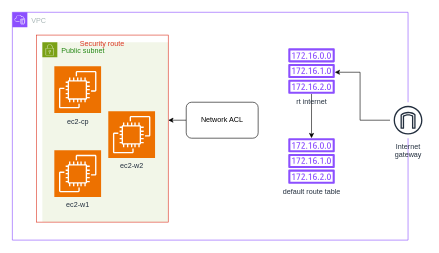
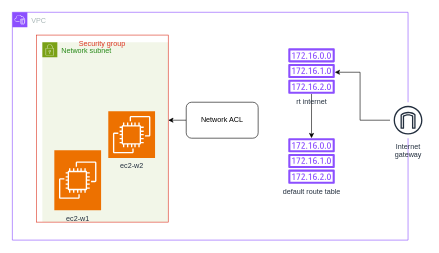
(102, 44) -> (102, 44)
(85, 51) -> (89, 51)
(78, 90) -> none
(78, 174) -> (78, 180)
